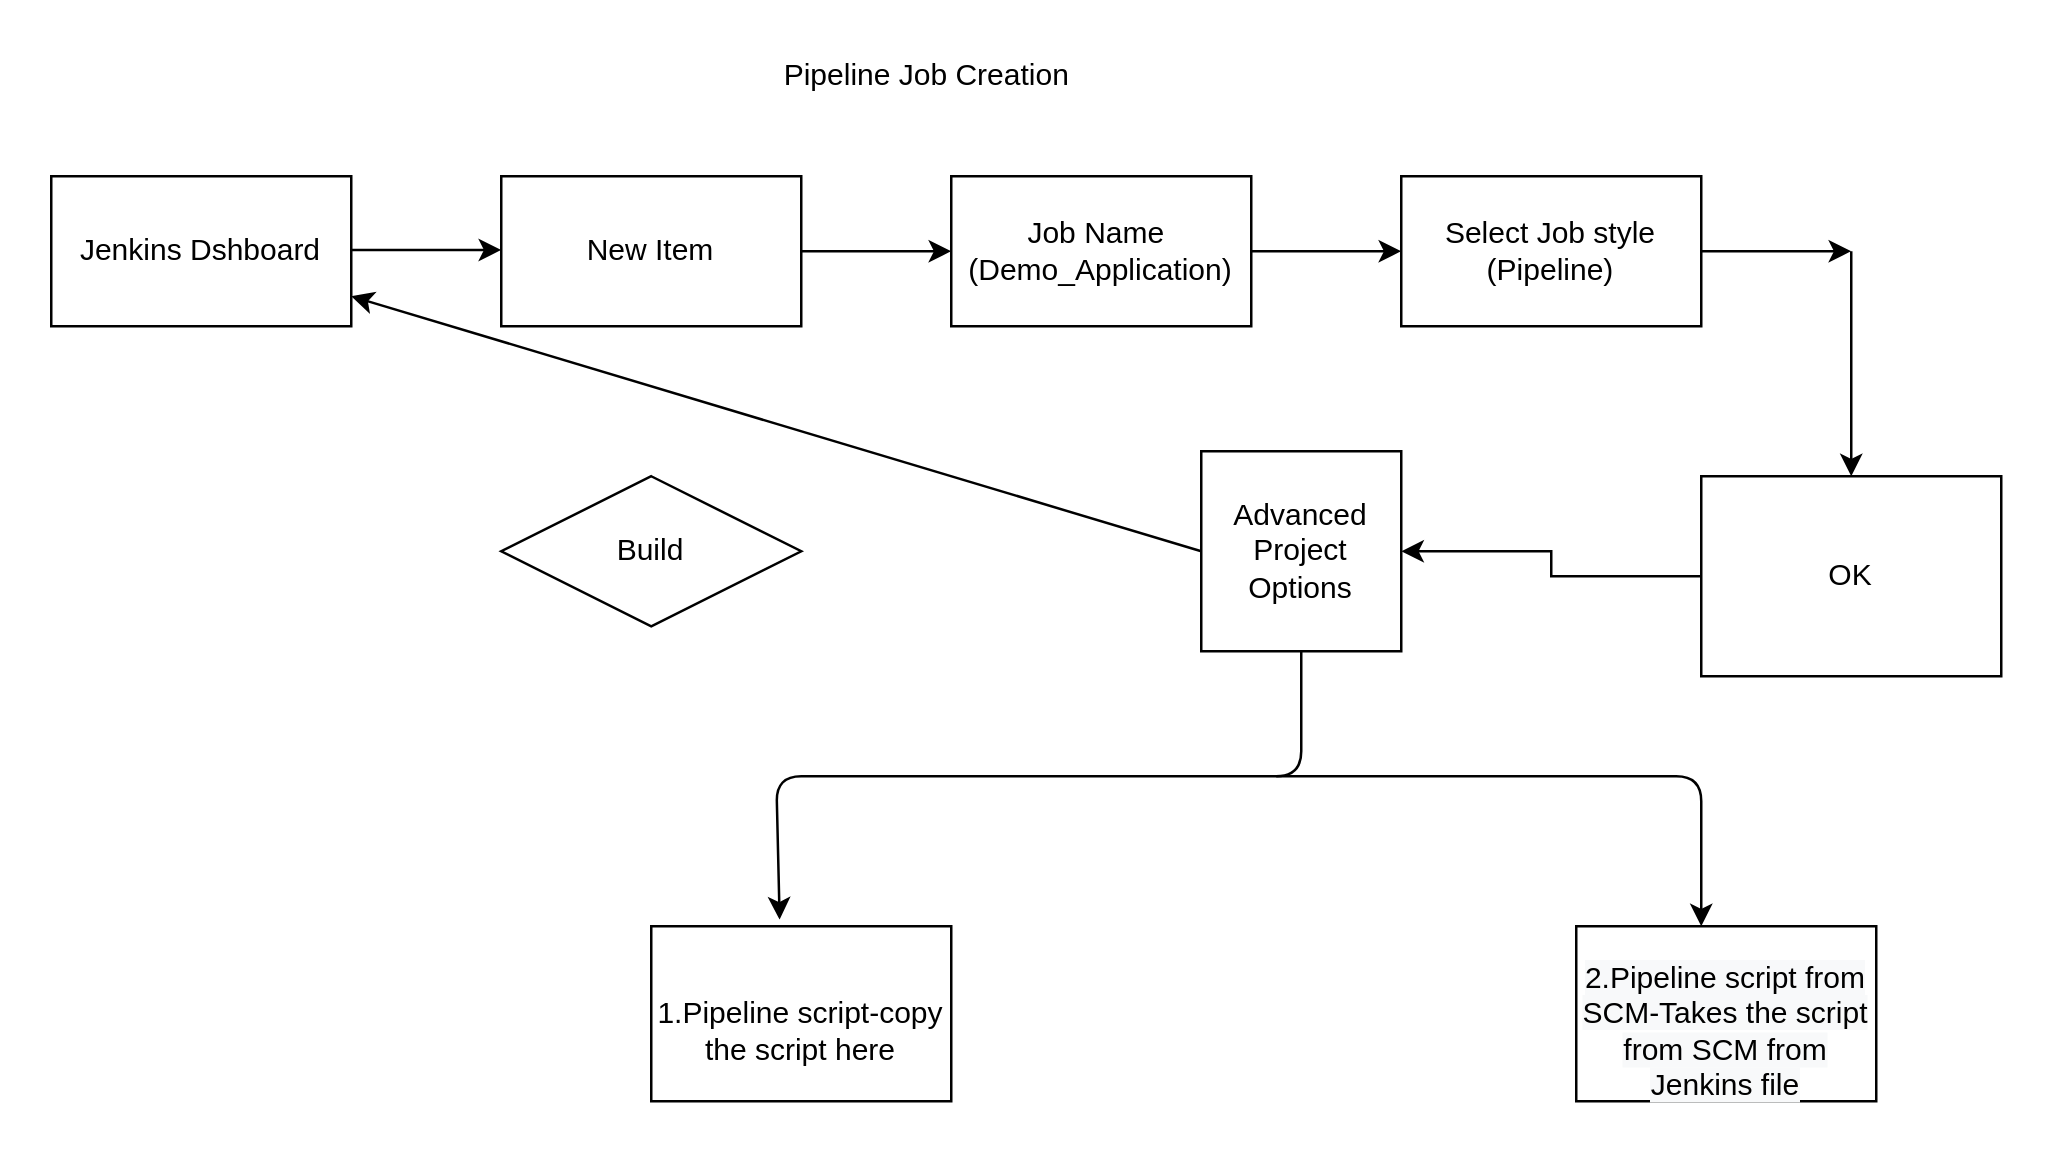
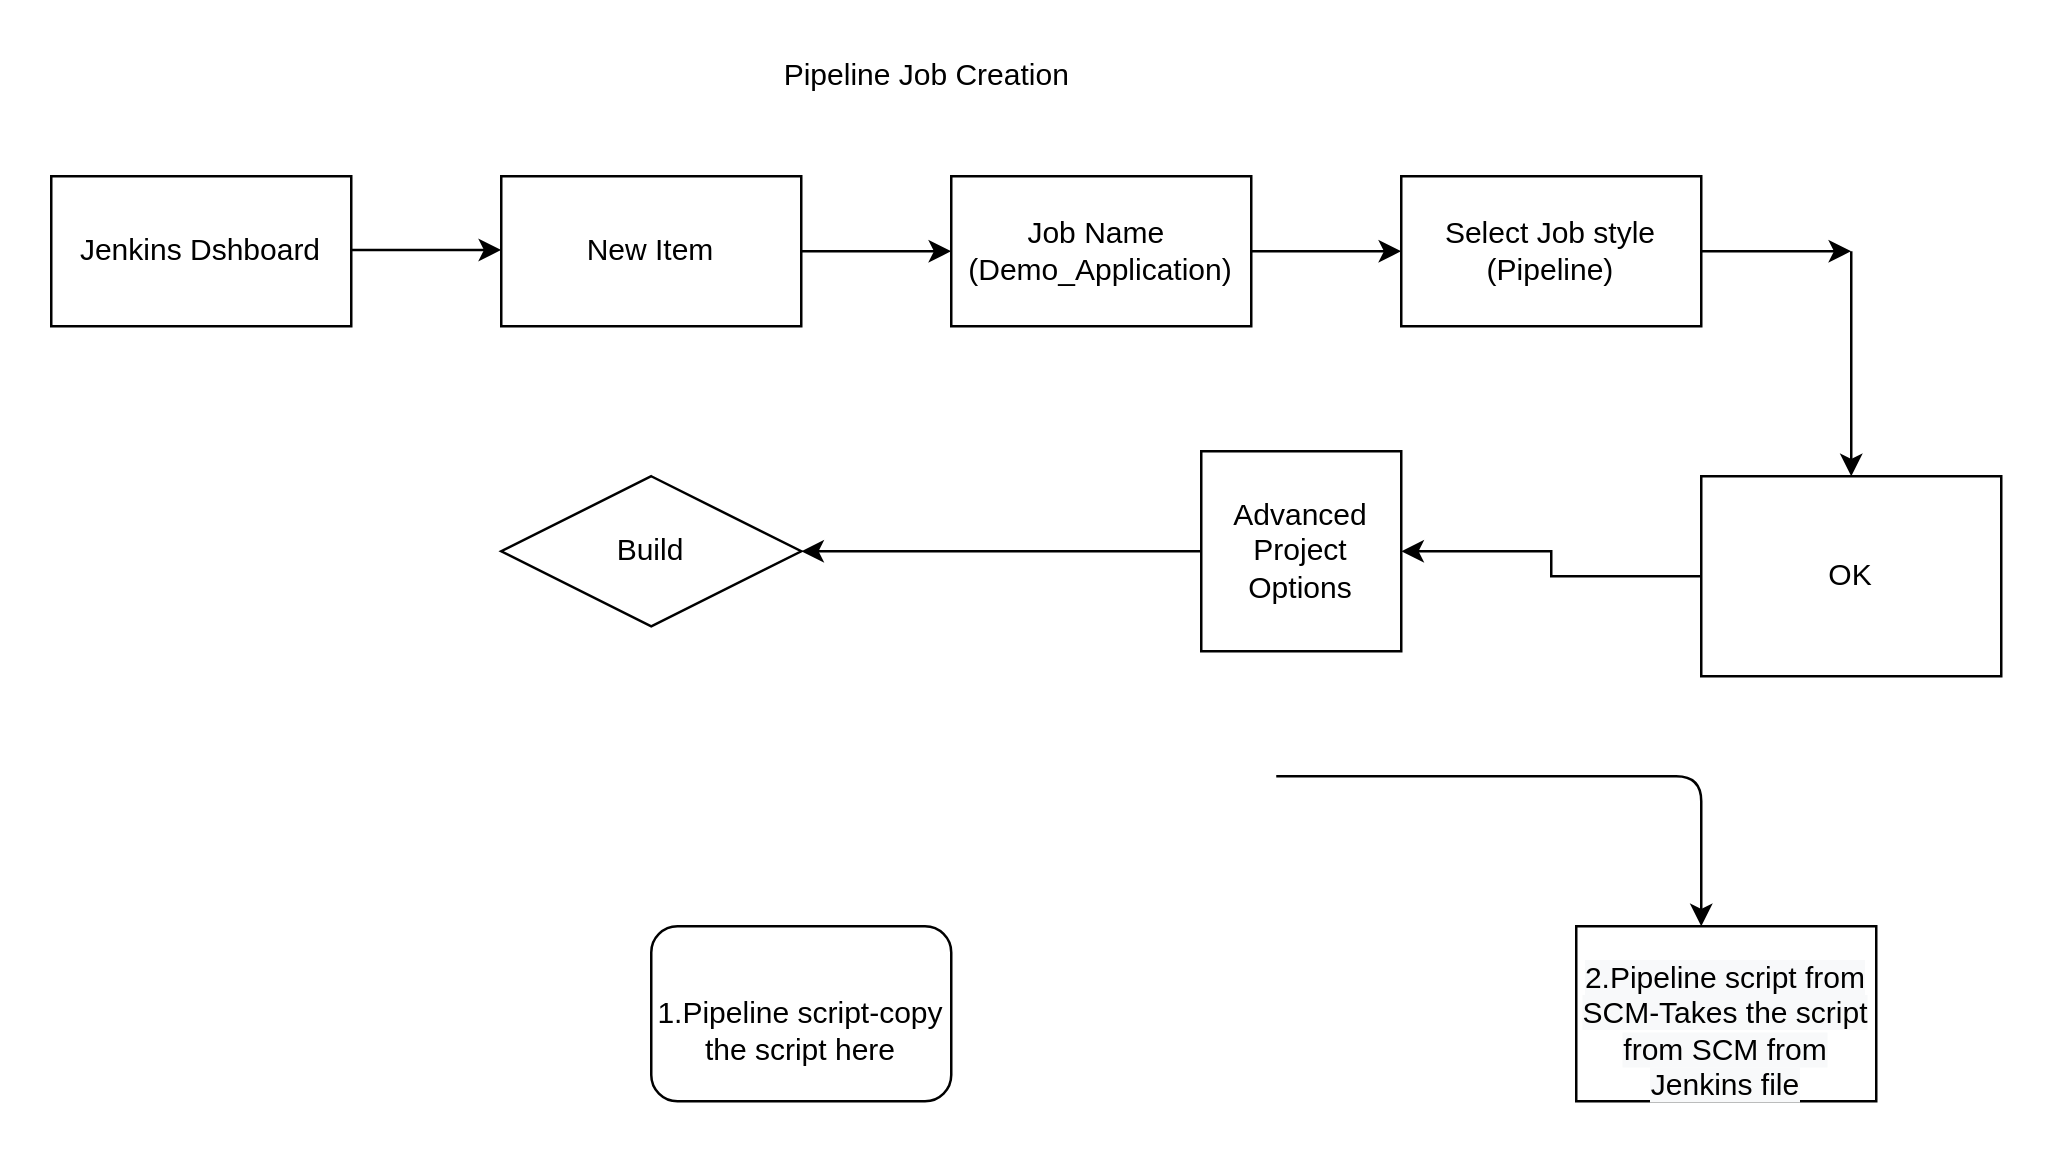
(784, 426) -> (1009, 551)
(970, 776) -> none
(801, 1014) -> (801, 1014)
